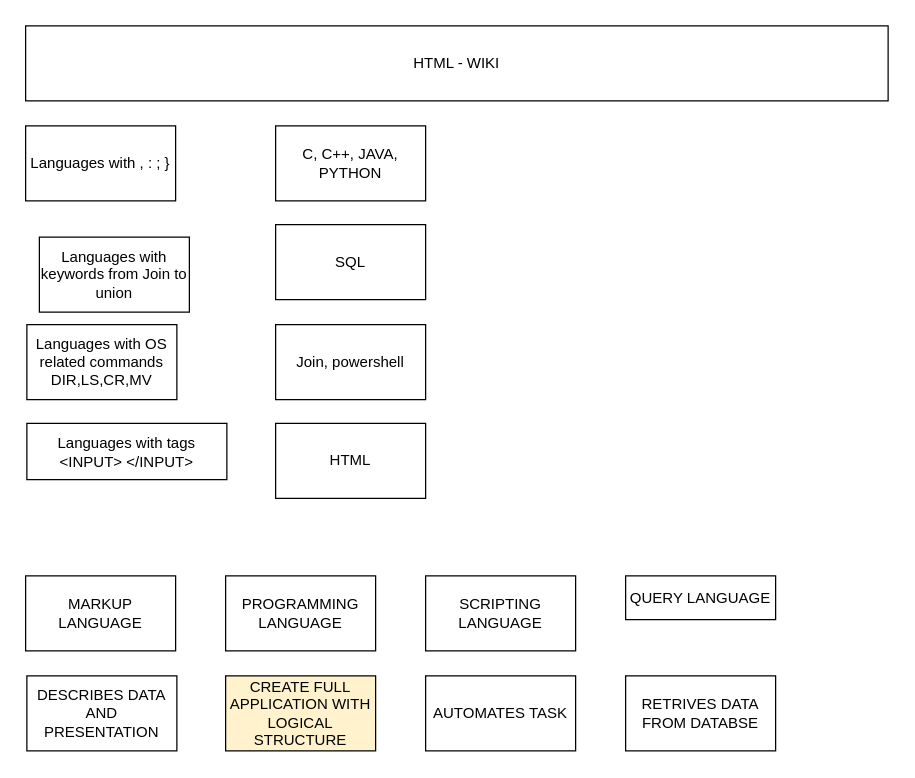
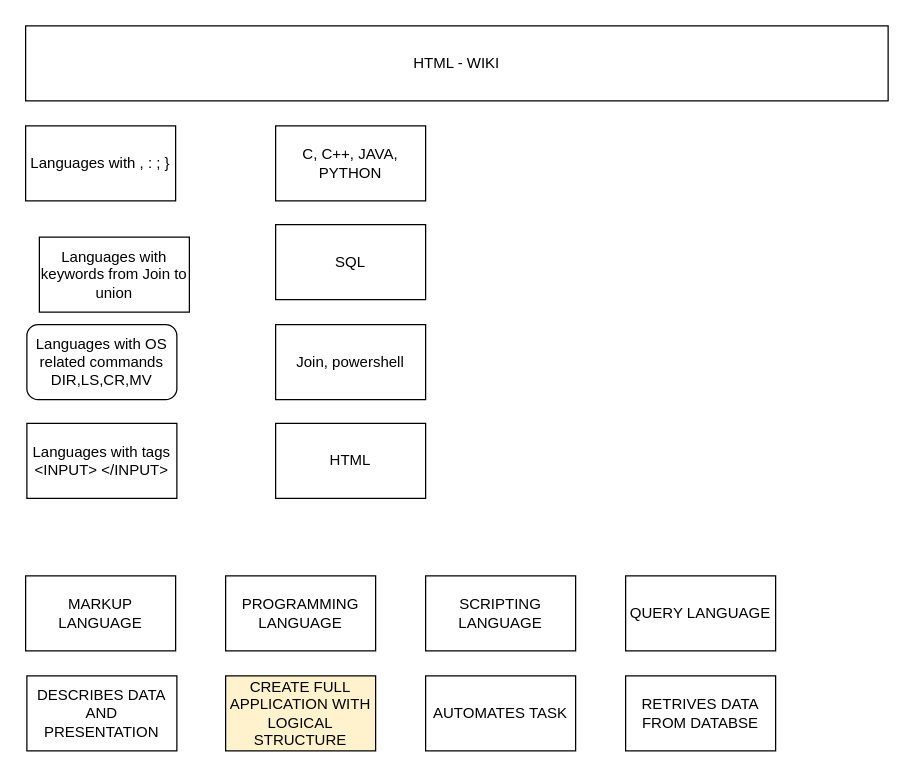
(102, 362) -> (102, 362)
(127, 451) -> (102, 461)
(701, 598) -> (701, 613)
